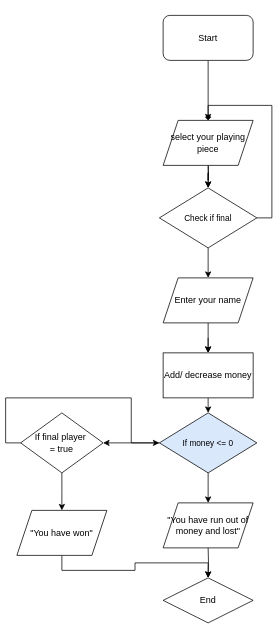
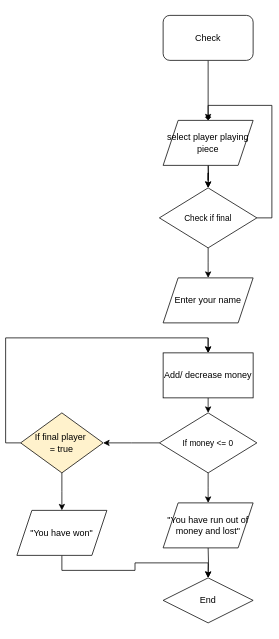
(208, 38) -> (208, 38)
(208, 143) -> (208, 143)
(208, 329) -> none
(89, 398) -> (75, 338)
(62, 443) -> (62, 443)
(208, 443) -> (208, 443)
